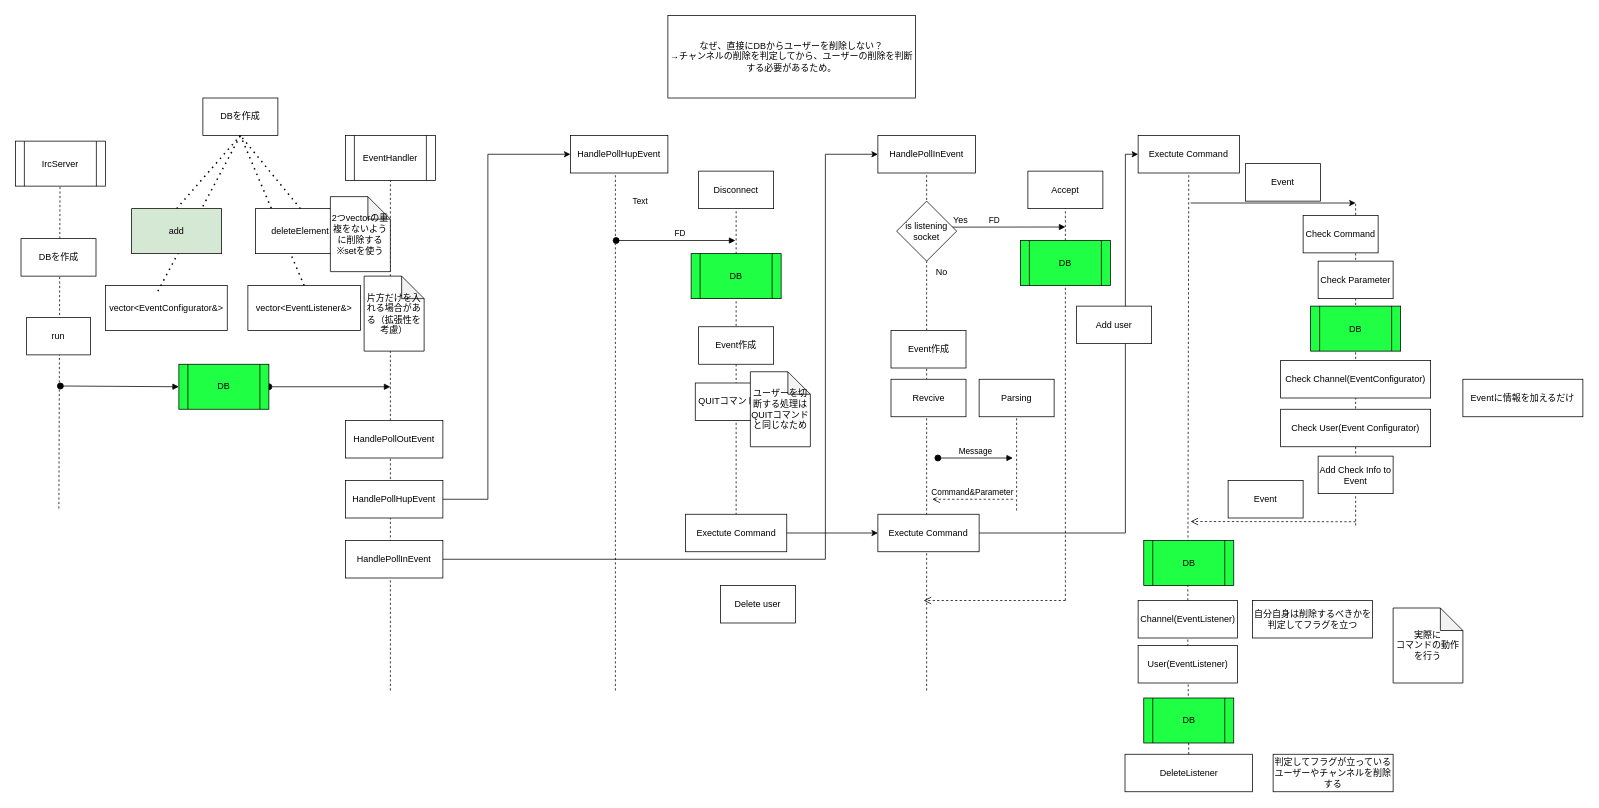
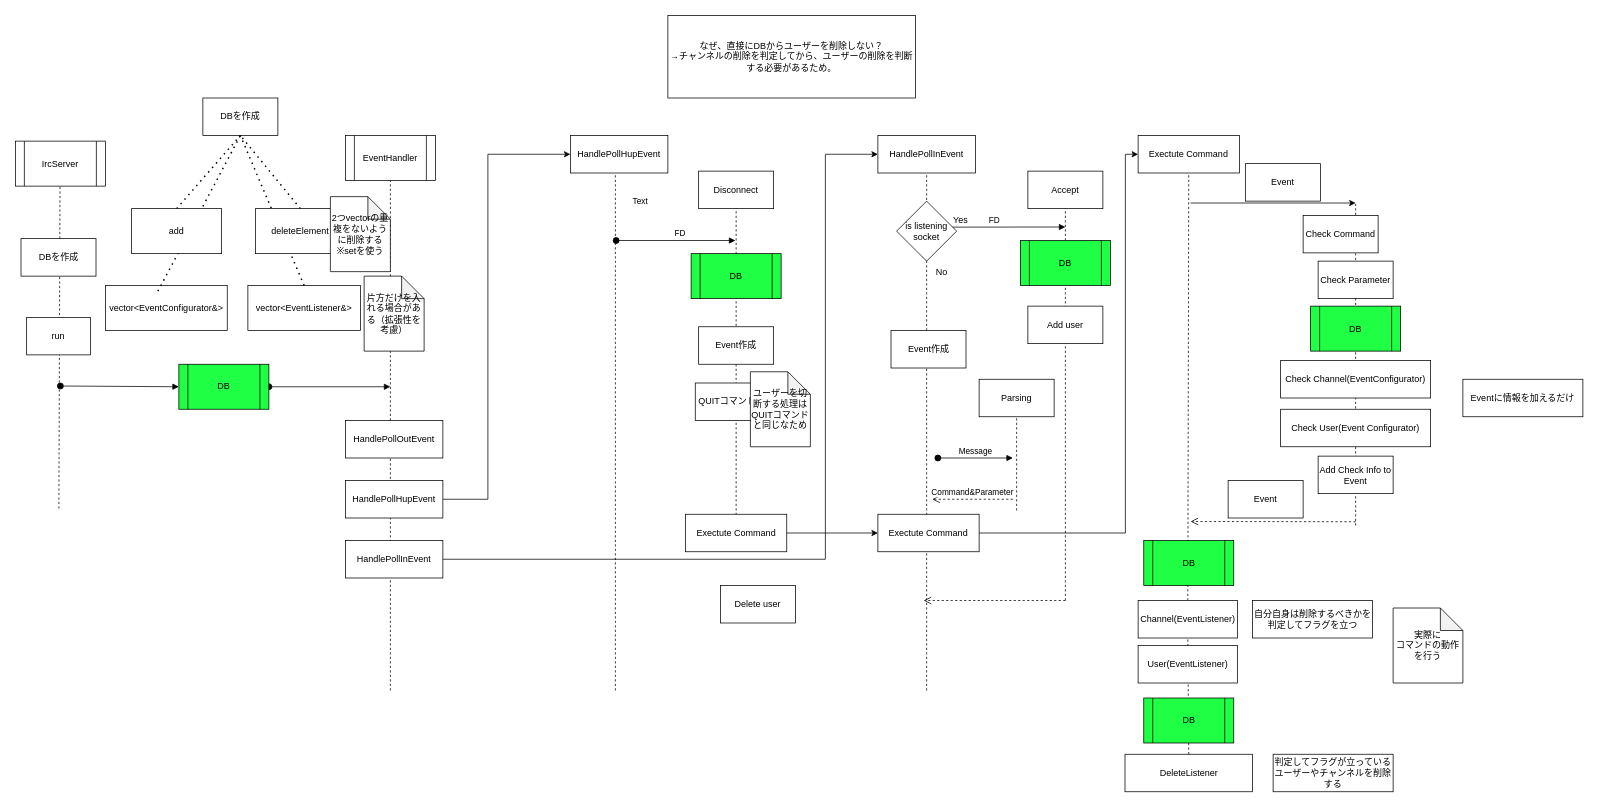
(177, 231) -> (177, 231)
(1114, 325) -> (1065, 325)
(929, 398) -> none
